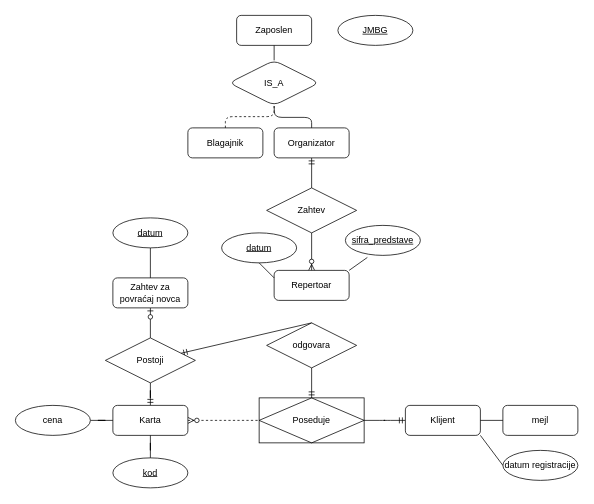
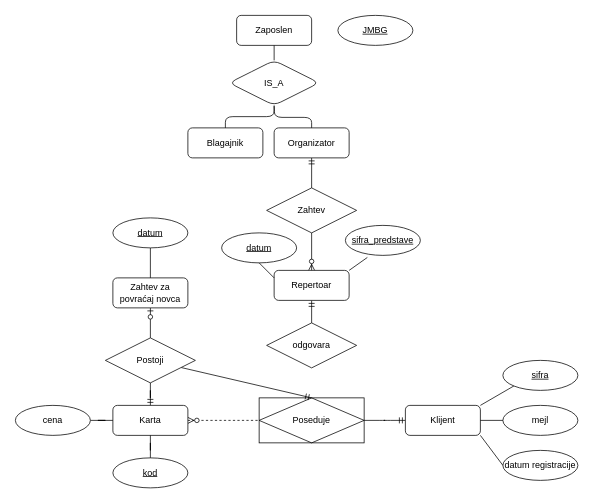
(245, 117) -> (245, 117)
(246, 338) -> (312, 312)
none -> (540, 375)
(312, 382) -> (246, 383)
none -> (497, 396)
(540, 420) -> (540, 420)
